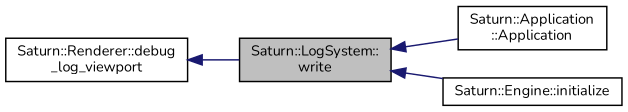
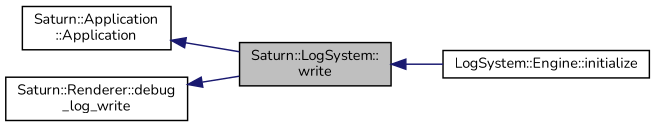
(432, 43) -> (213, 47)
(97, 60) -> (97, 99)
(532, 92) -> (546, 64)
